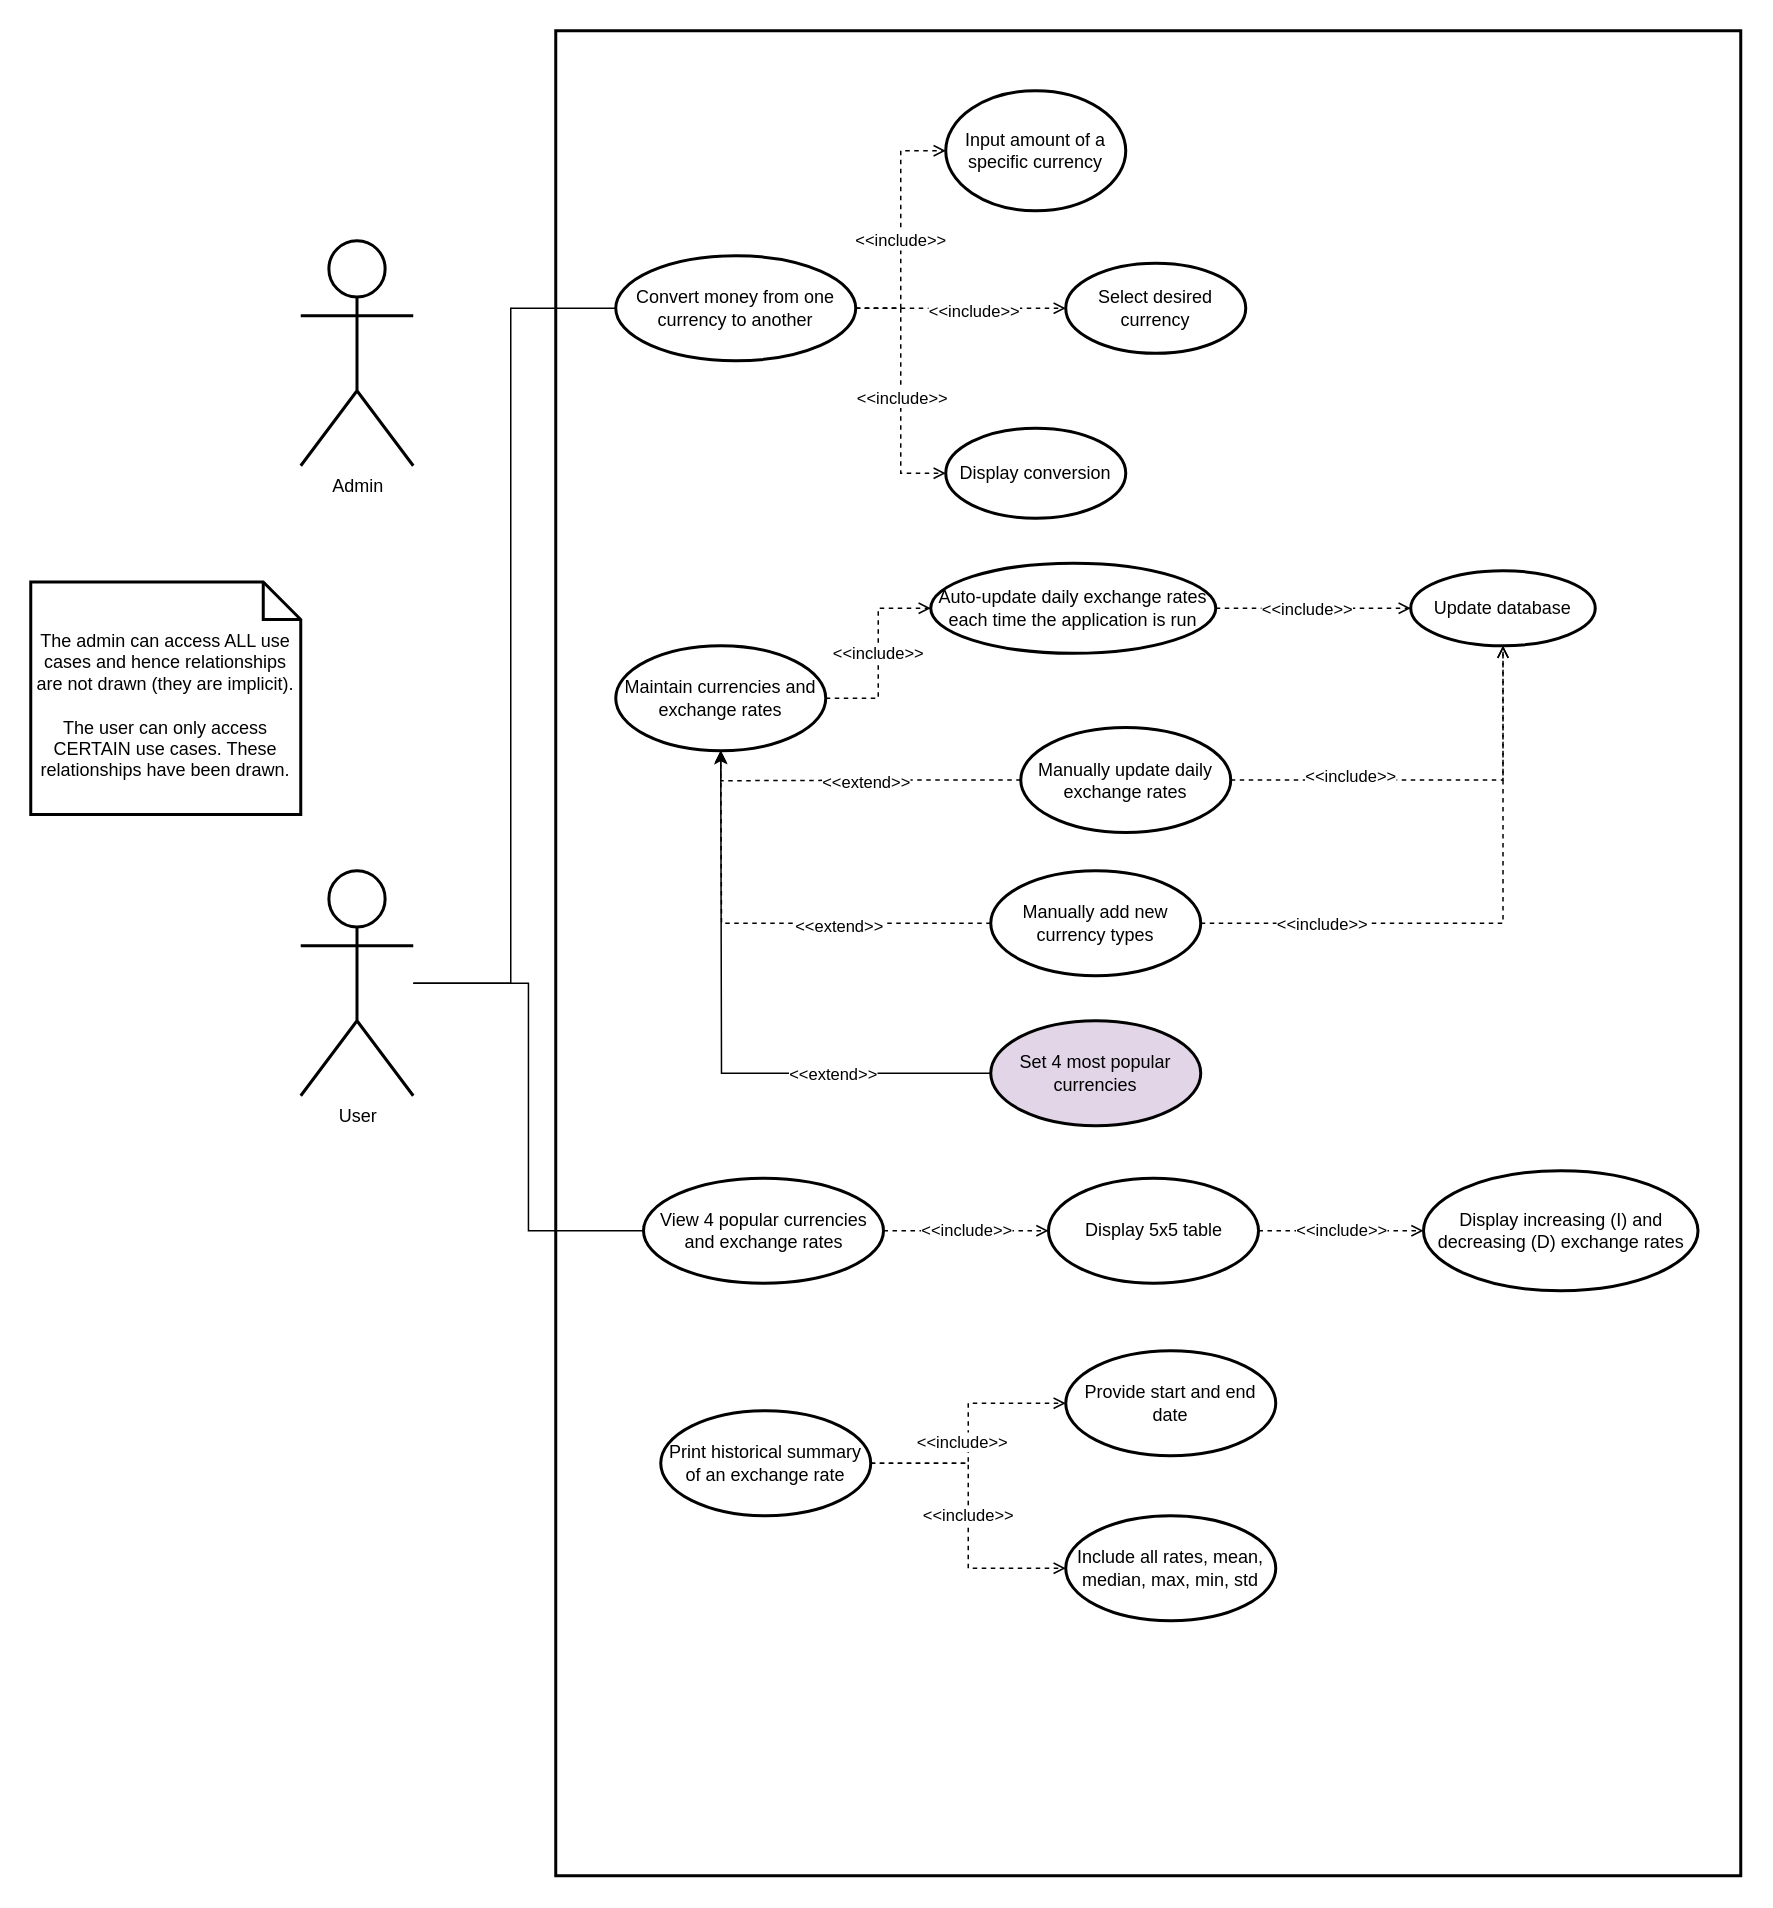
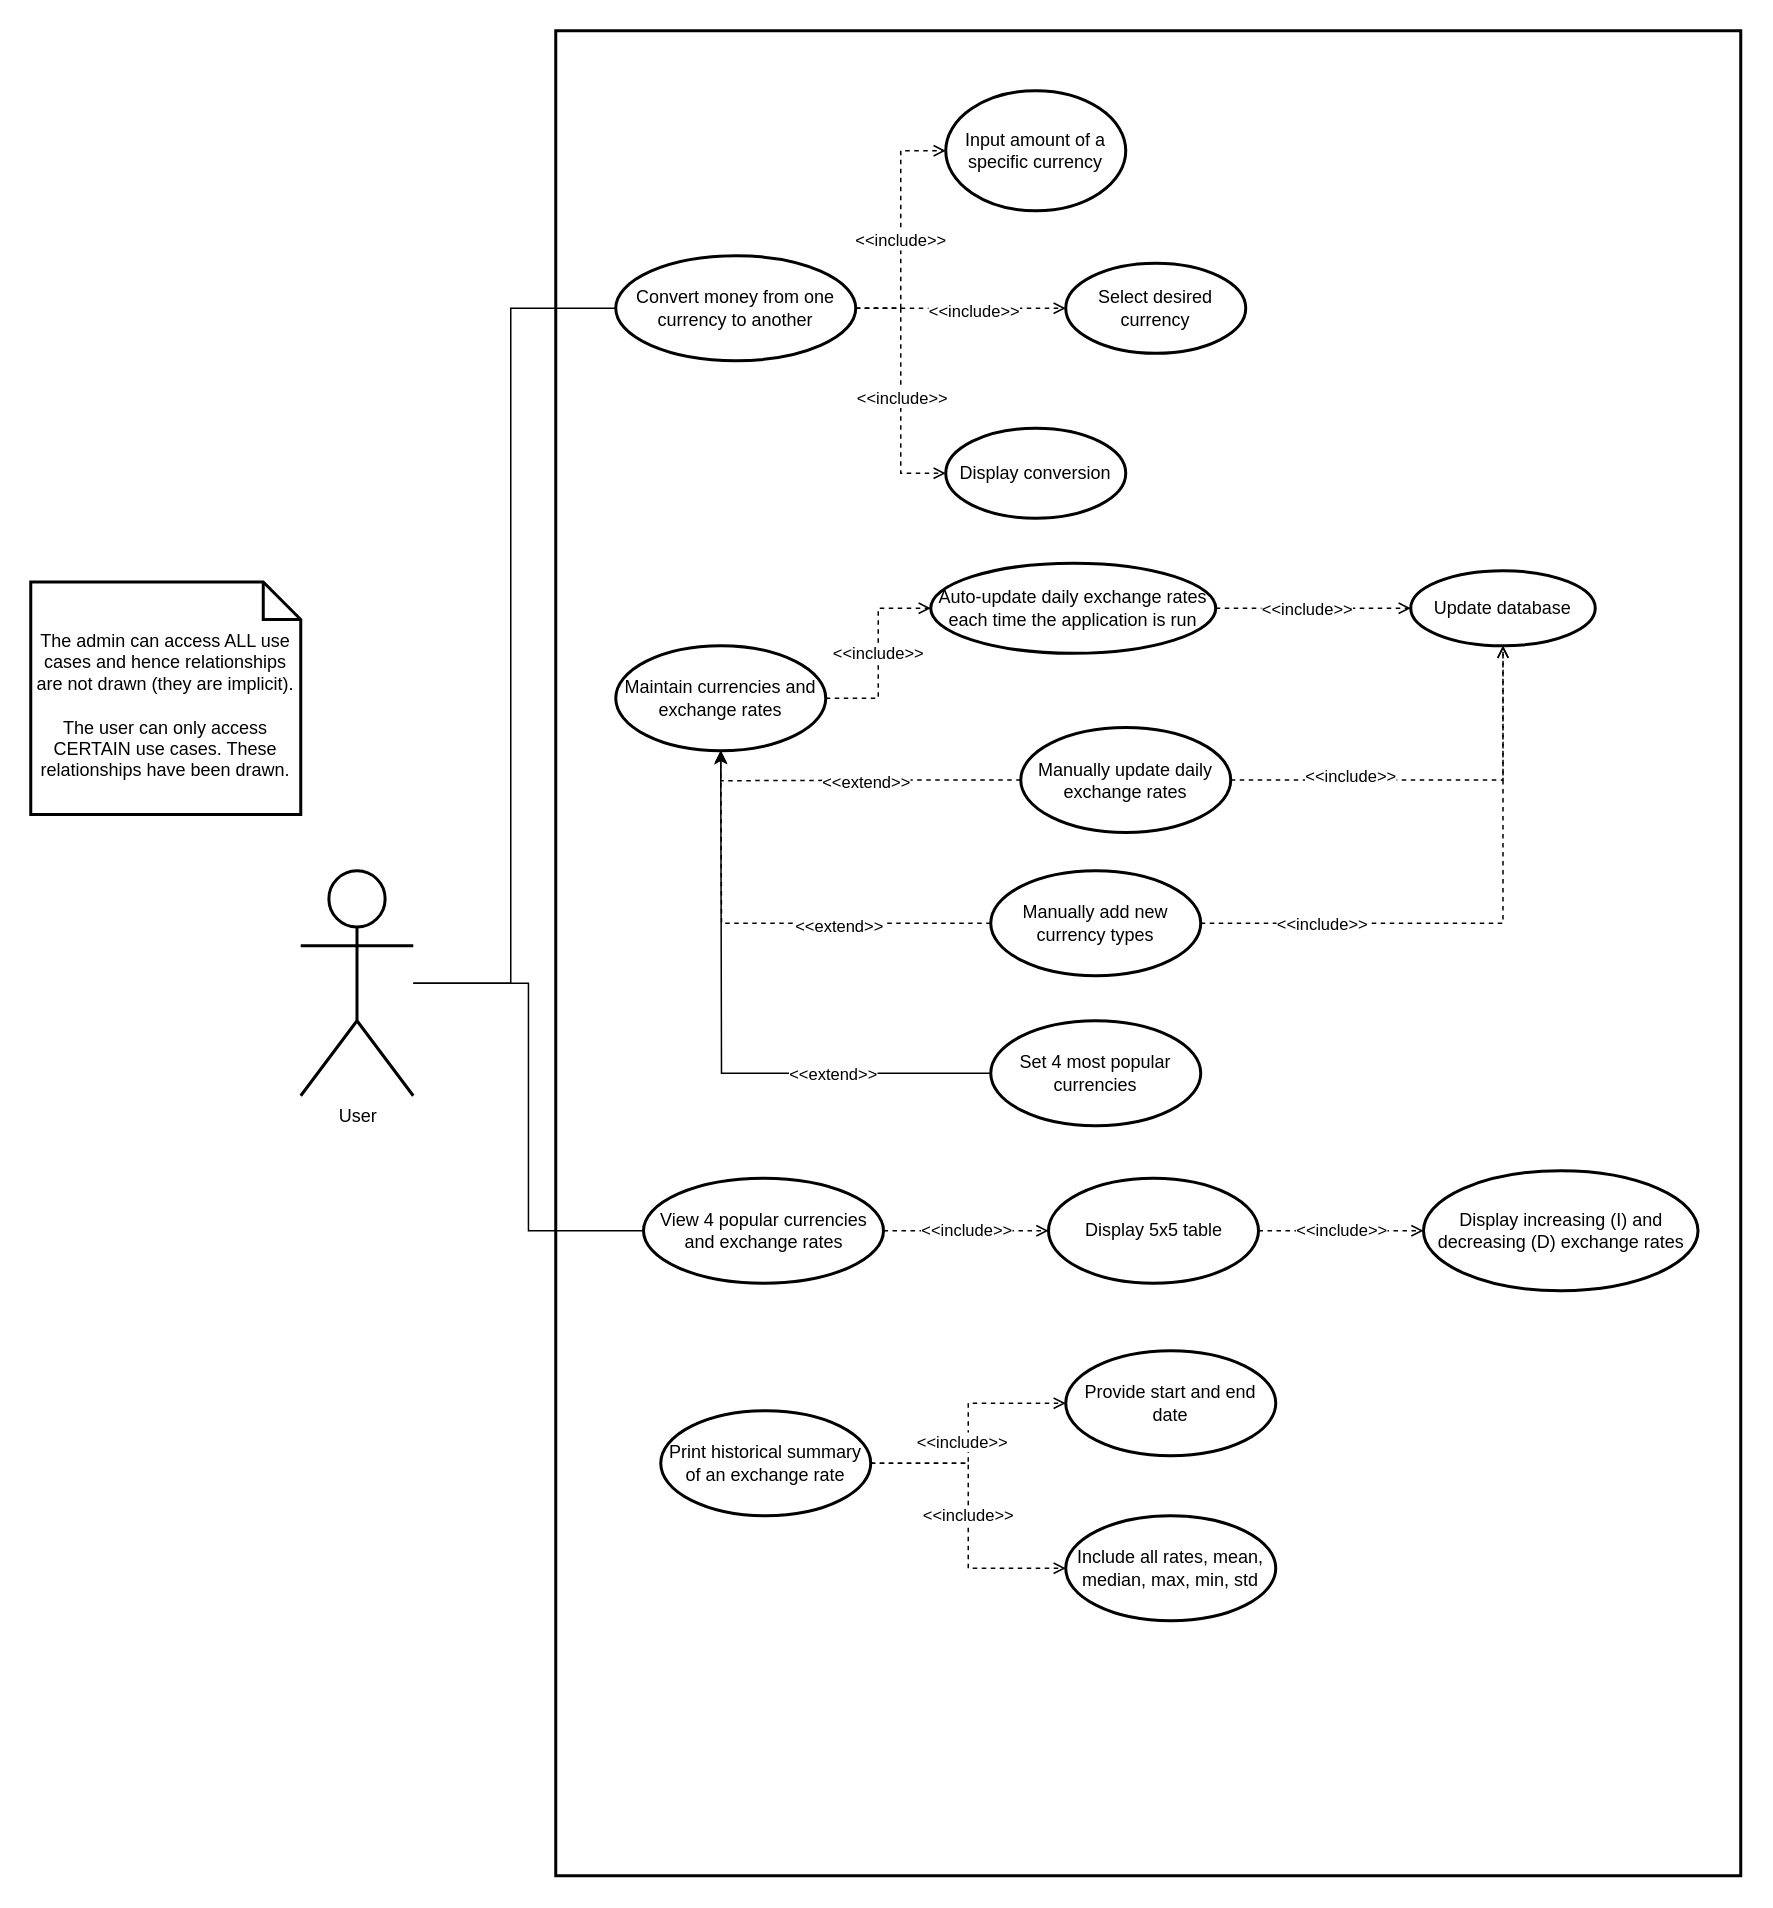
(357, 353) -> none
(1096, 1073) -> (1096, 1073)
